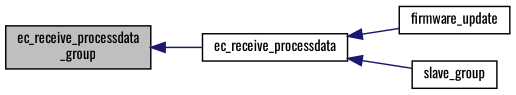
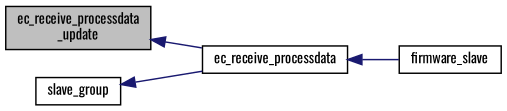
(455, 20) -> (450, 60)
(78, 47) -> (78, 28)
(387, 64) -> (169, 77)
